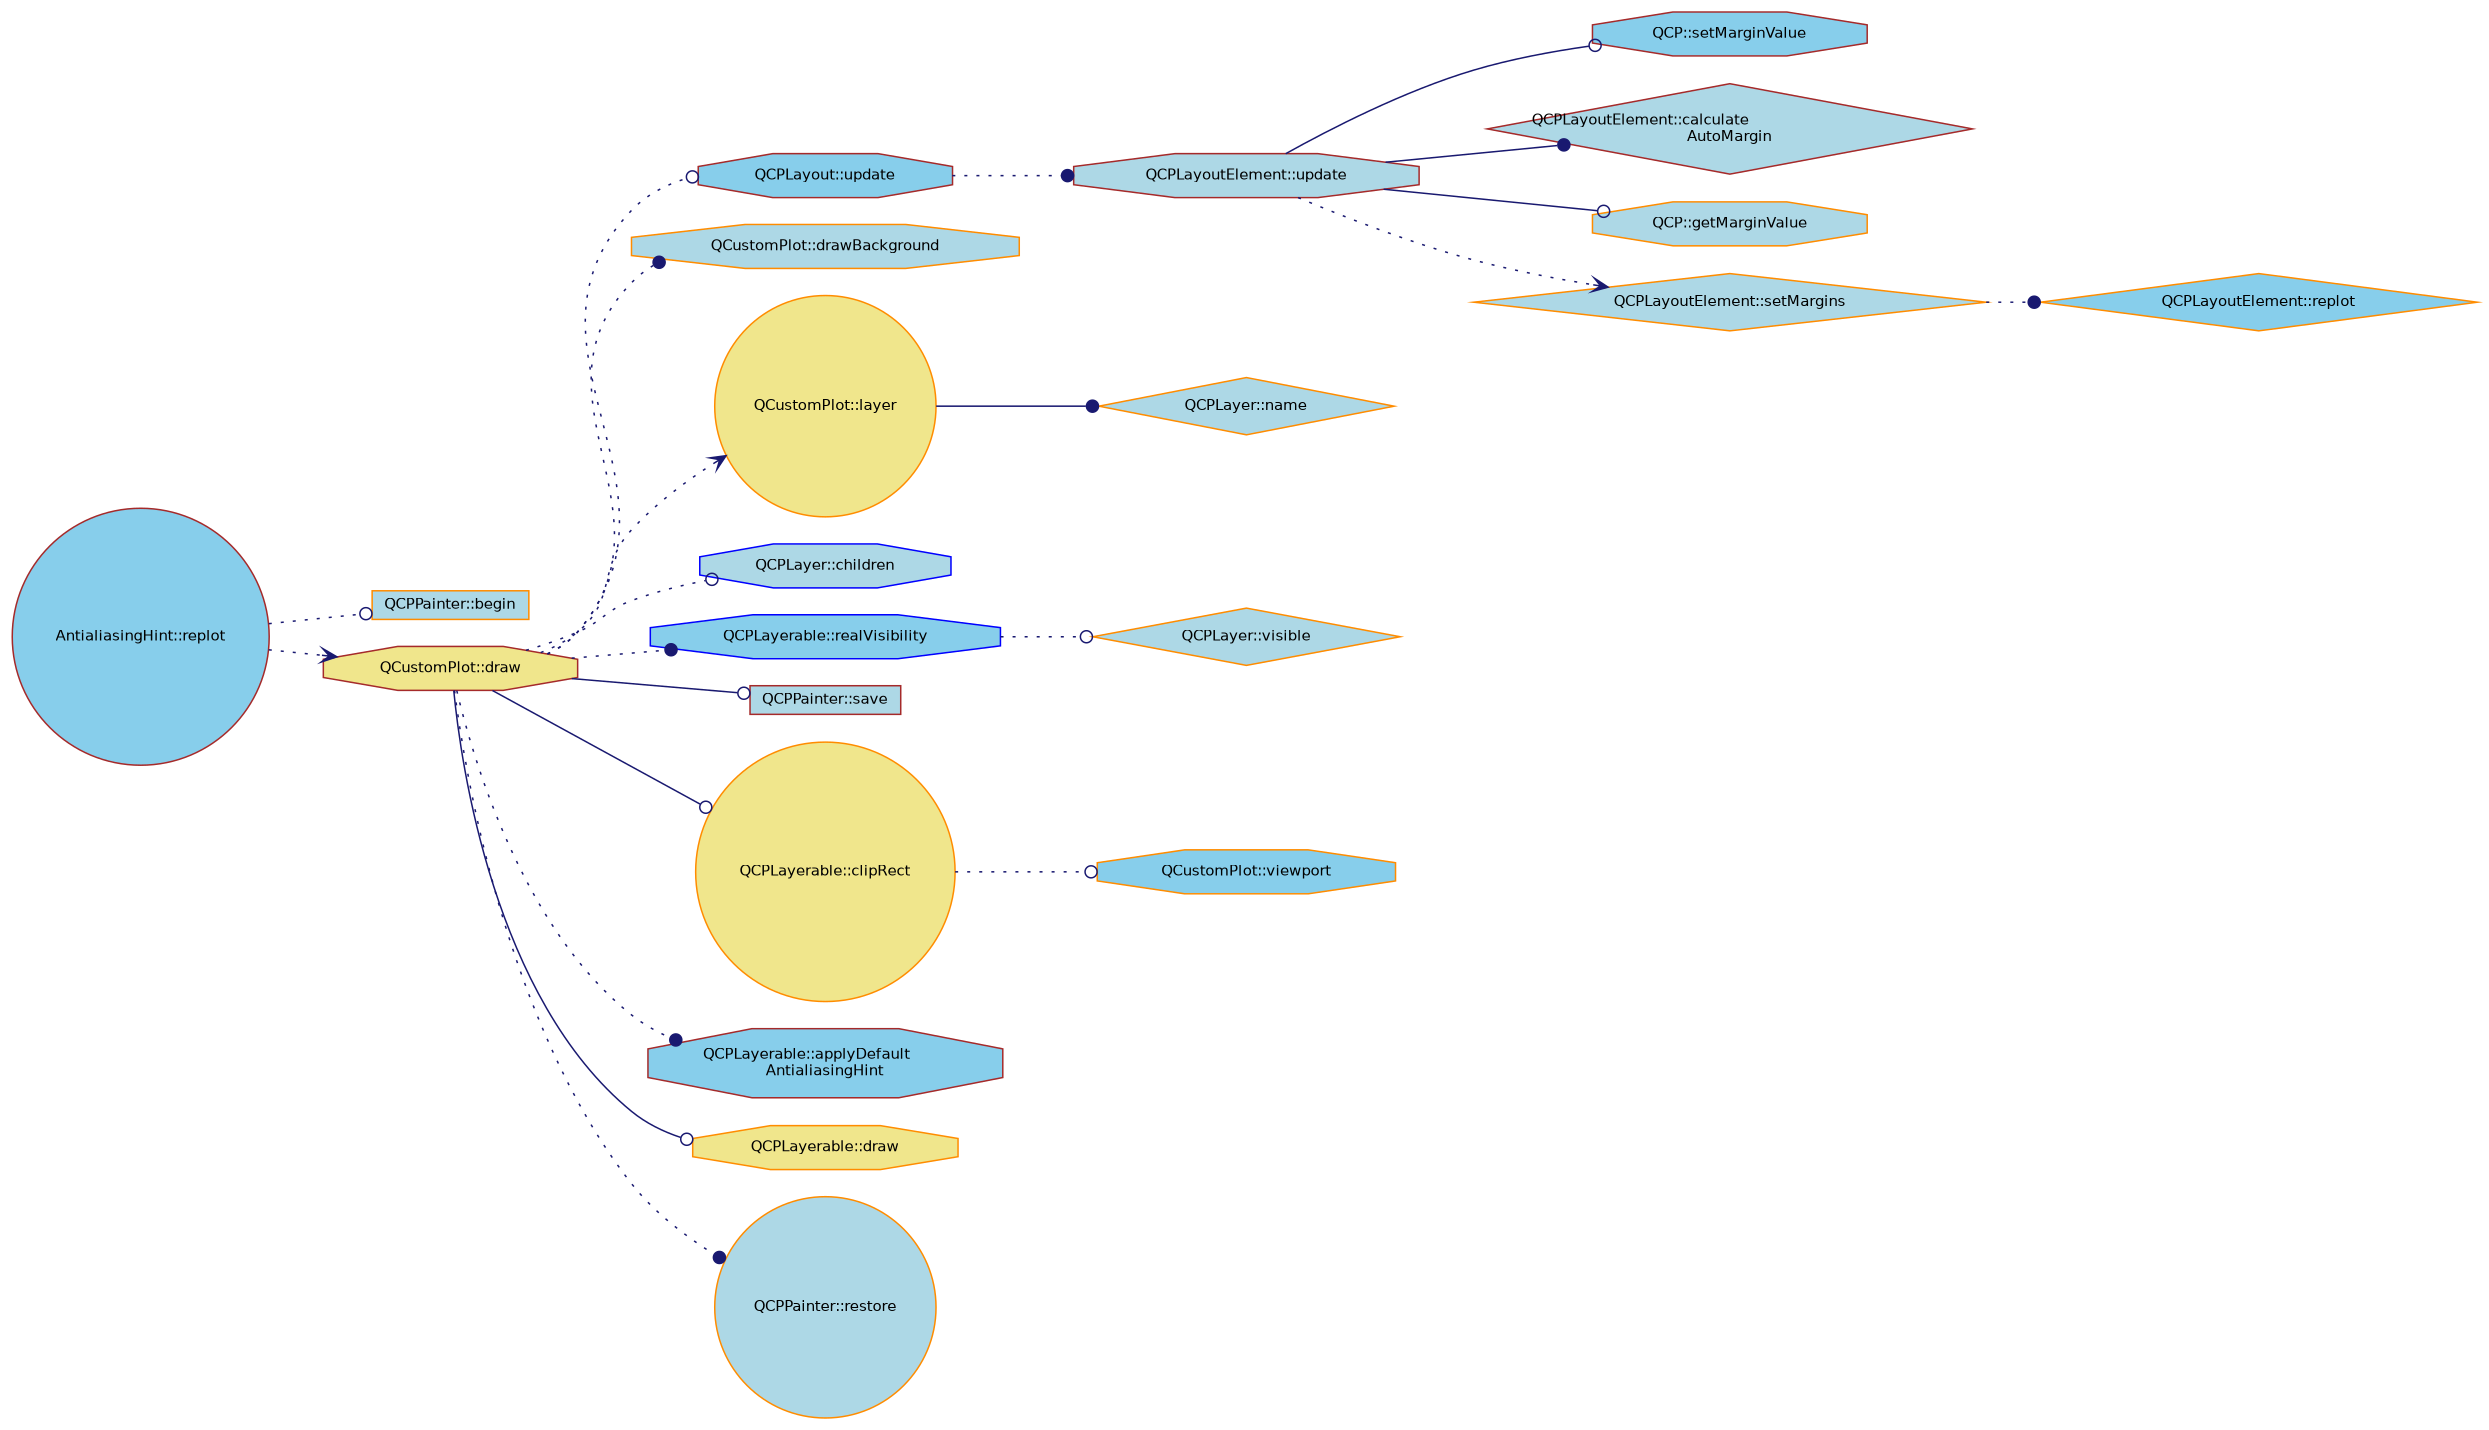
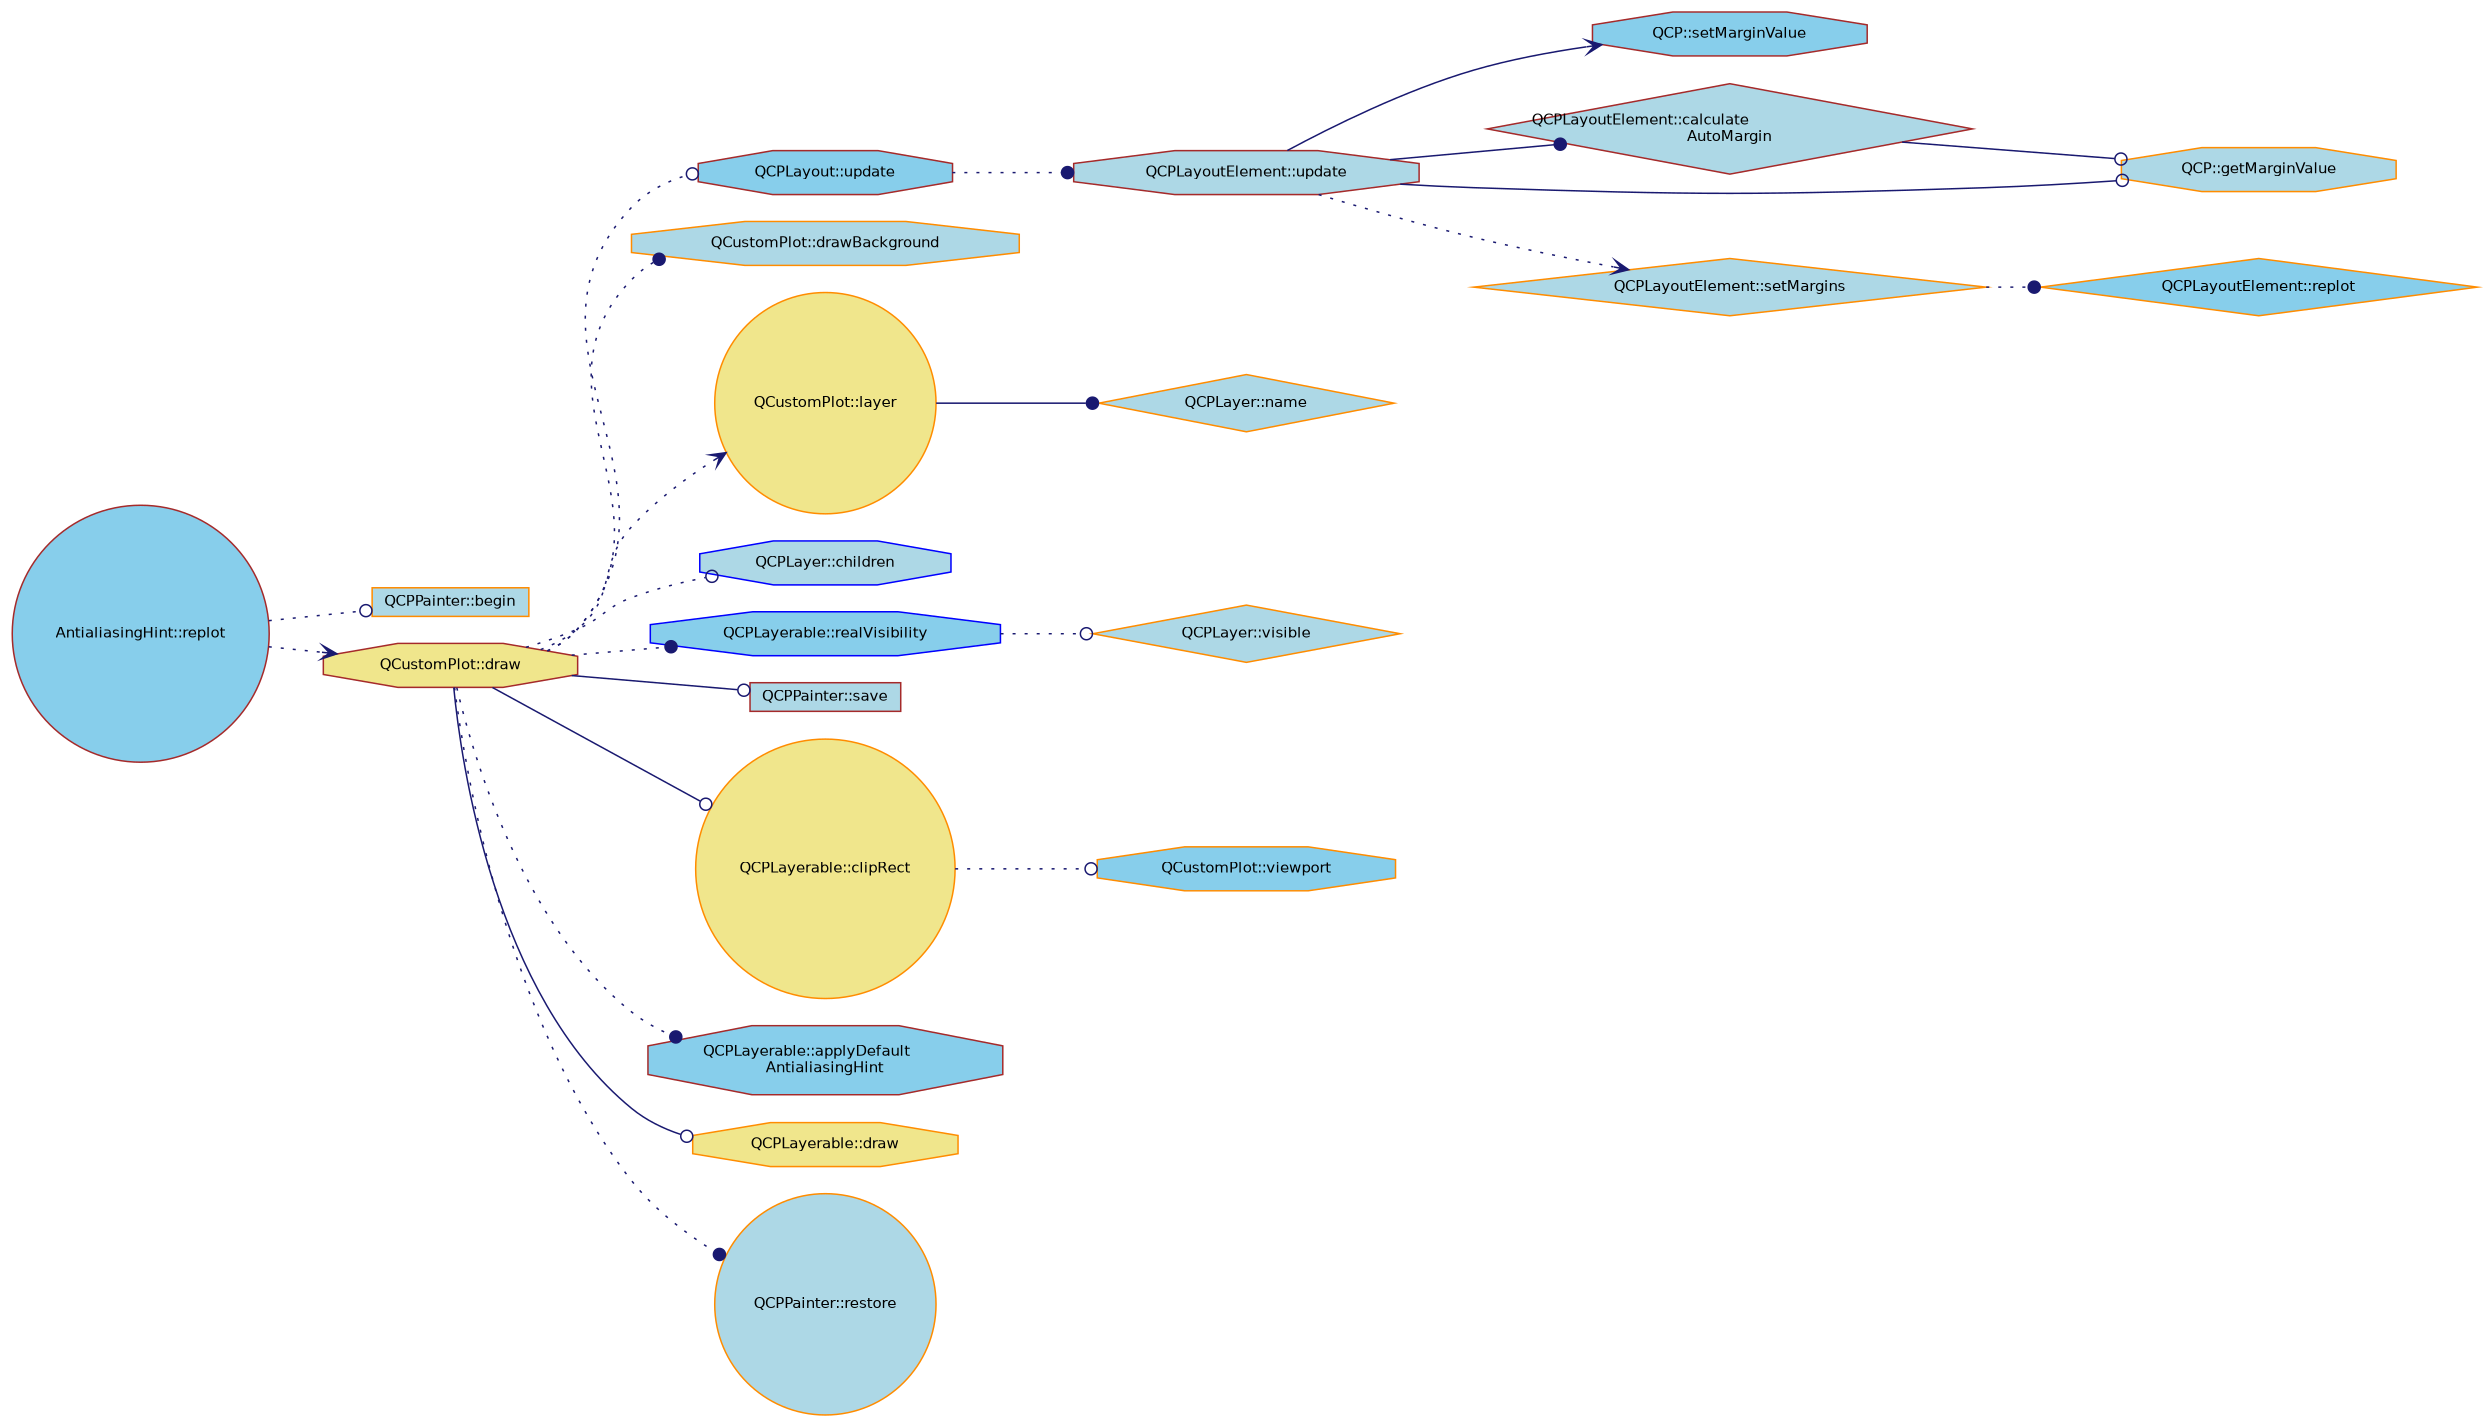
(1432, 84) -> (1432, 84)
none -> (2008, 150)
